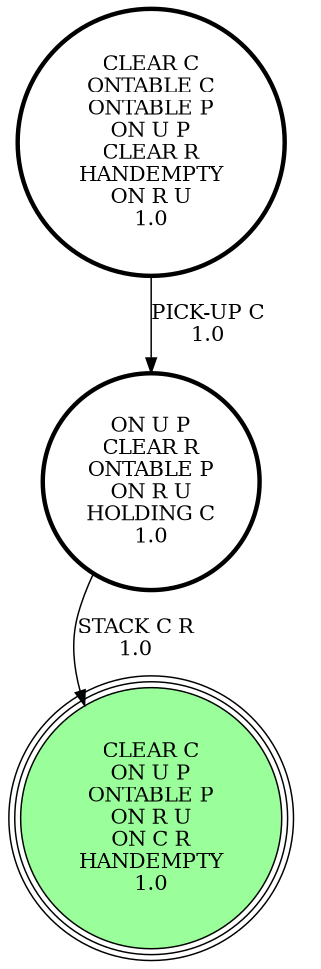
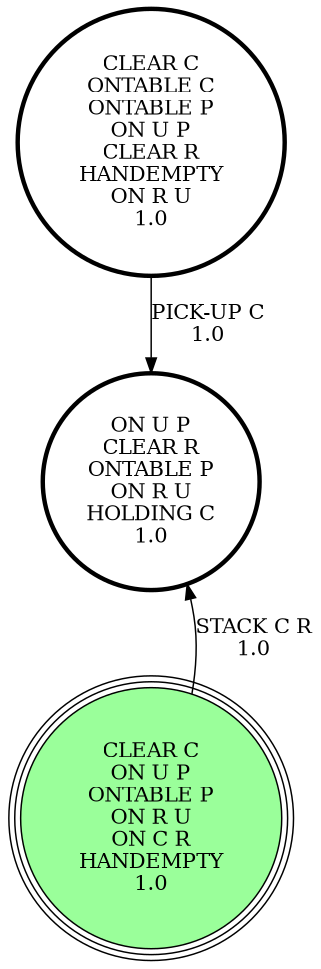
(75, 631) -> (196, 646)
